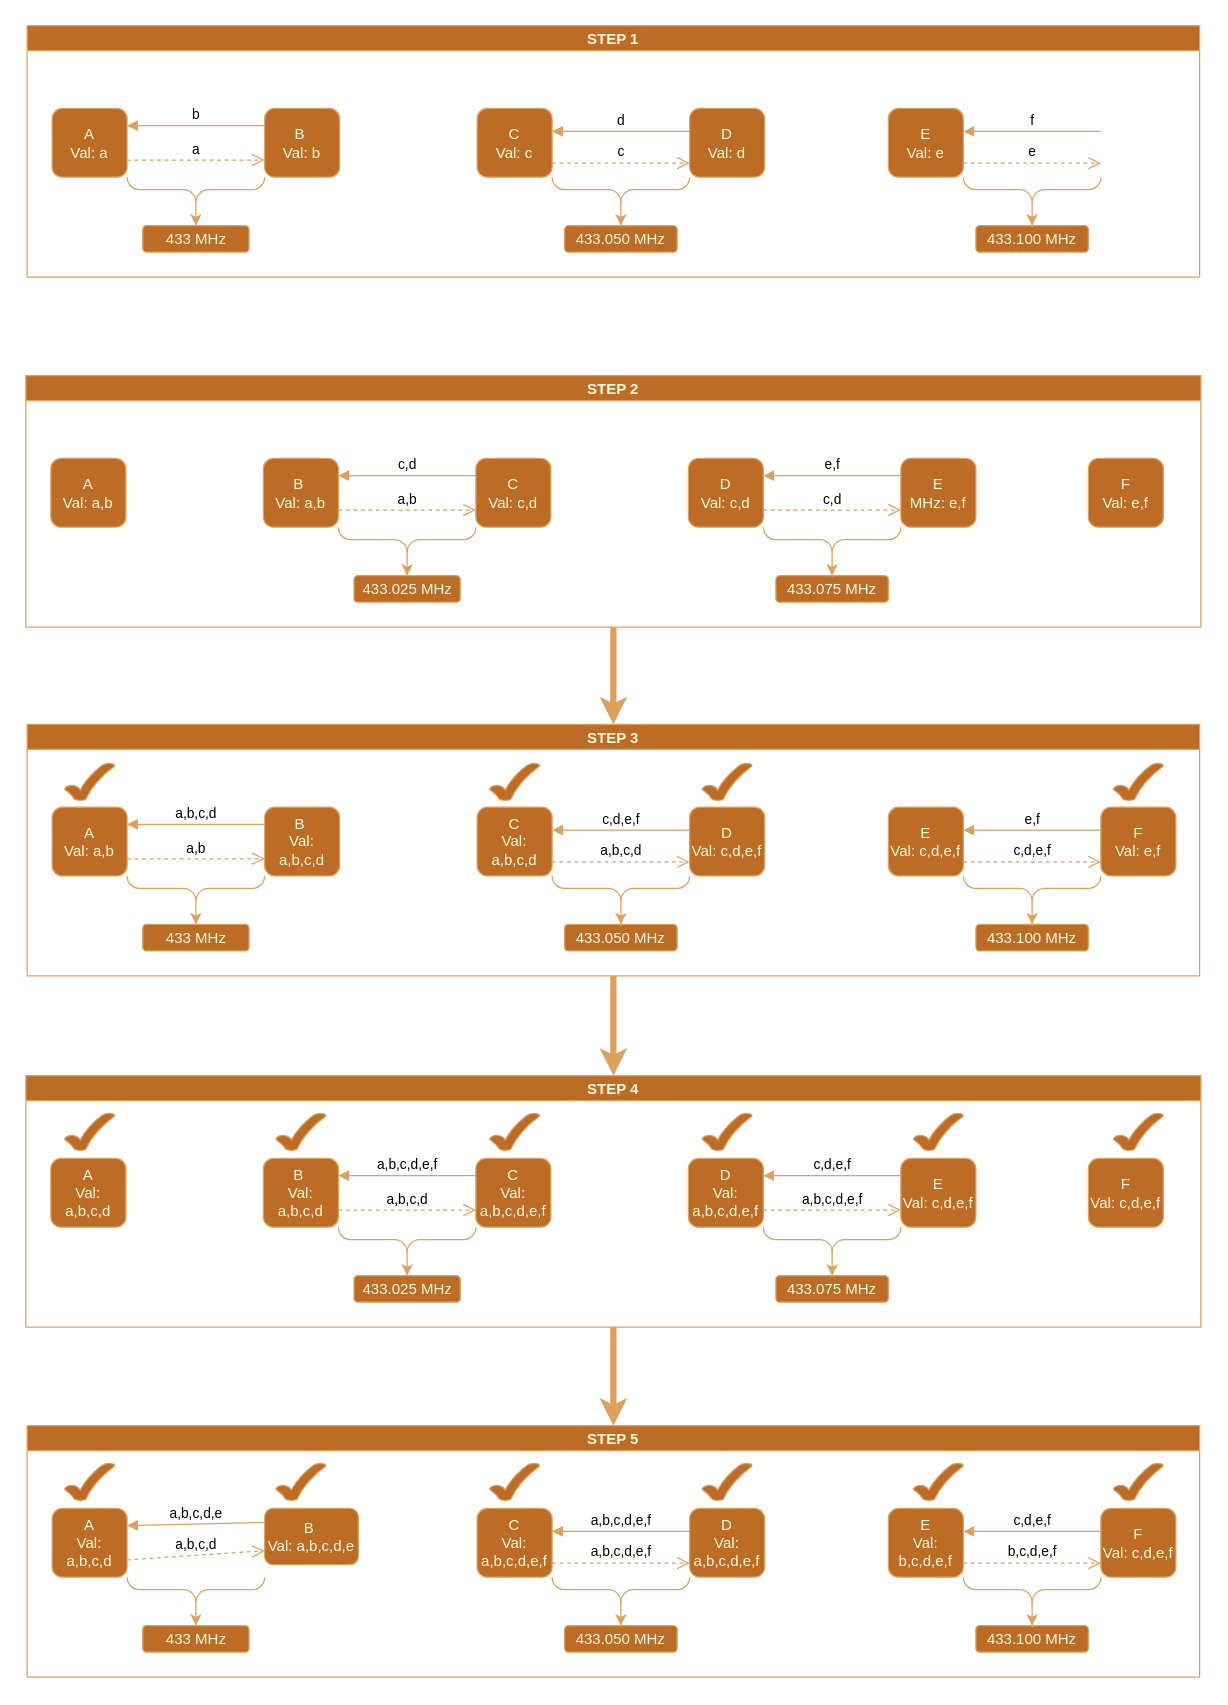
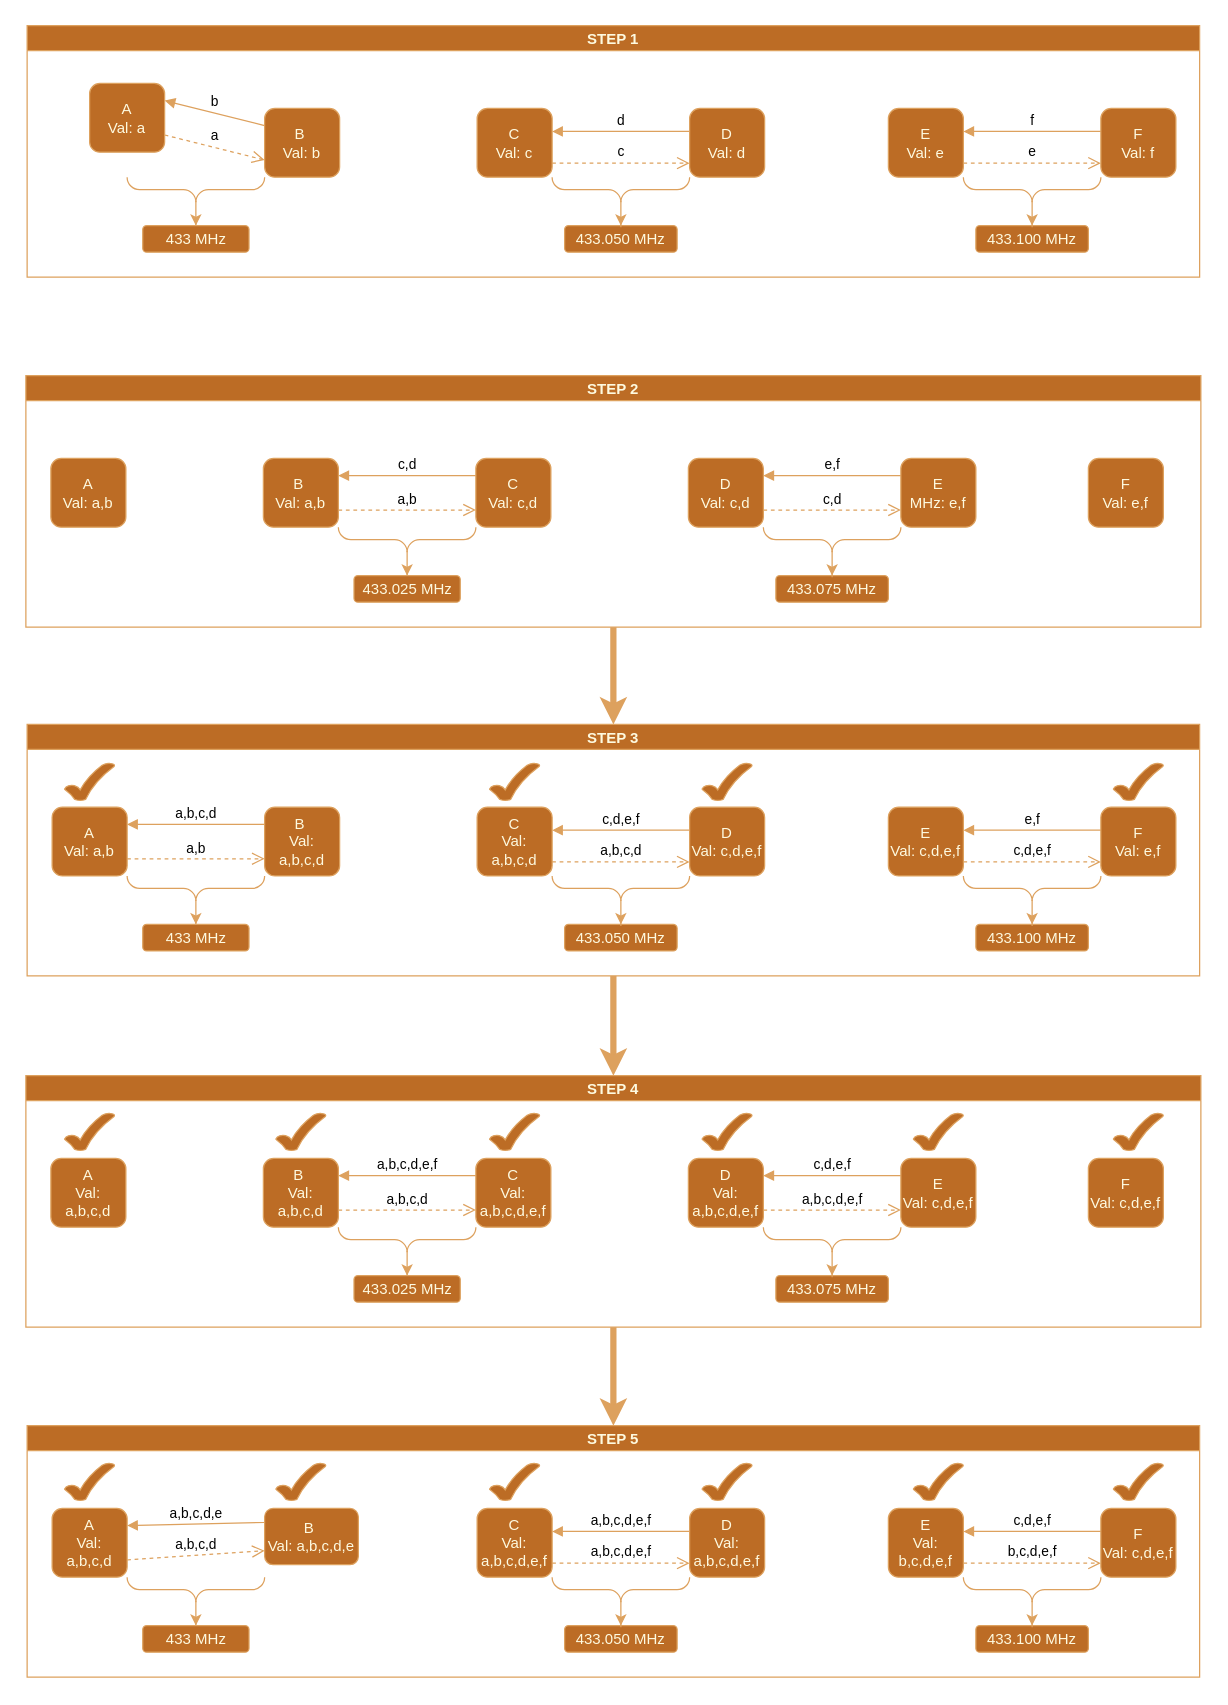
(89, 143) -> (127, 118)
none -> (1138, 143)
